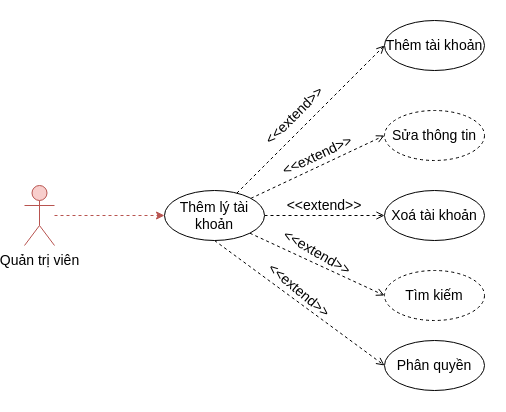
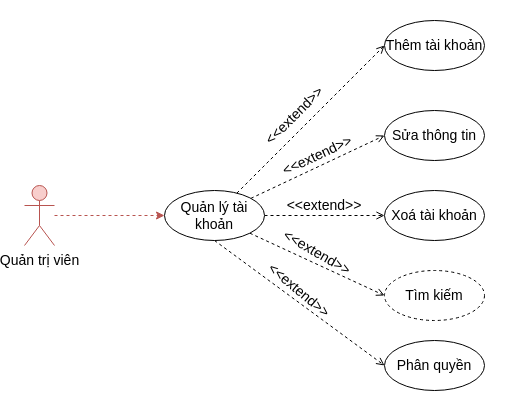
(435, 136) -> (435, 136)
(215, 216) -> (215, 216)
